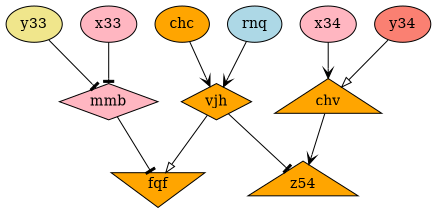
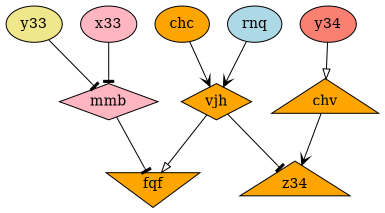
(328, 24) -> none
(303, 184) -> (295, 184)
